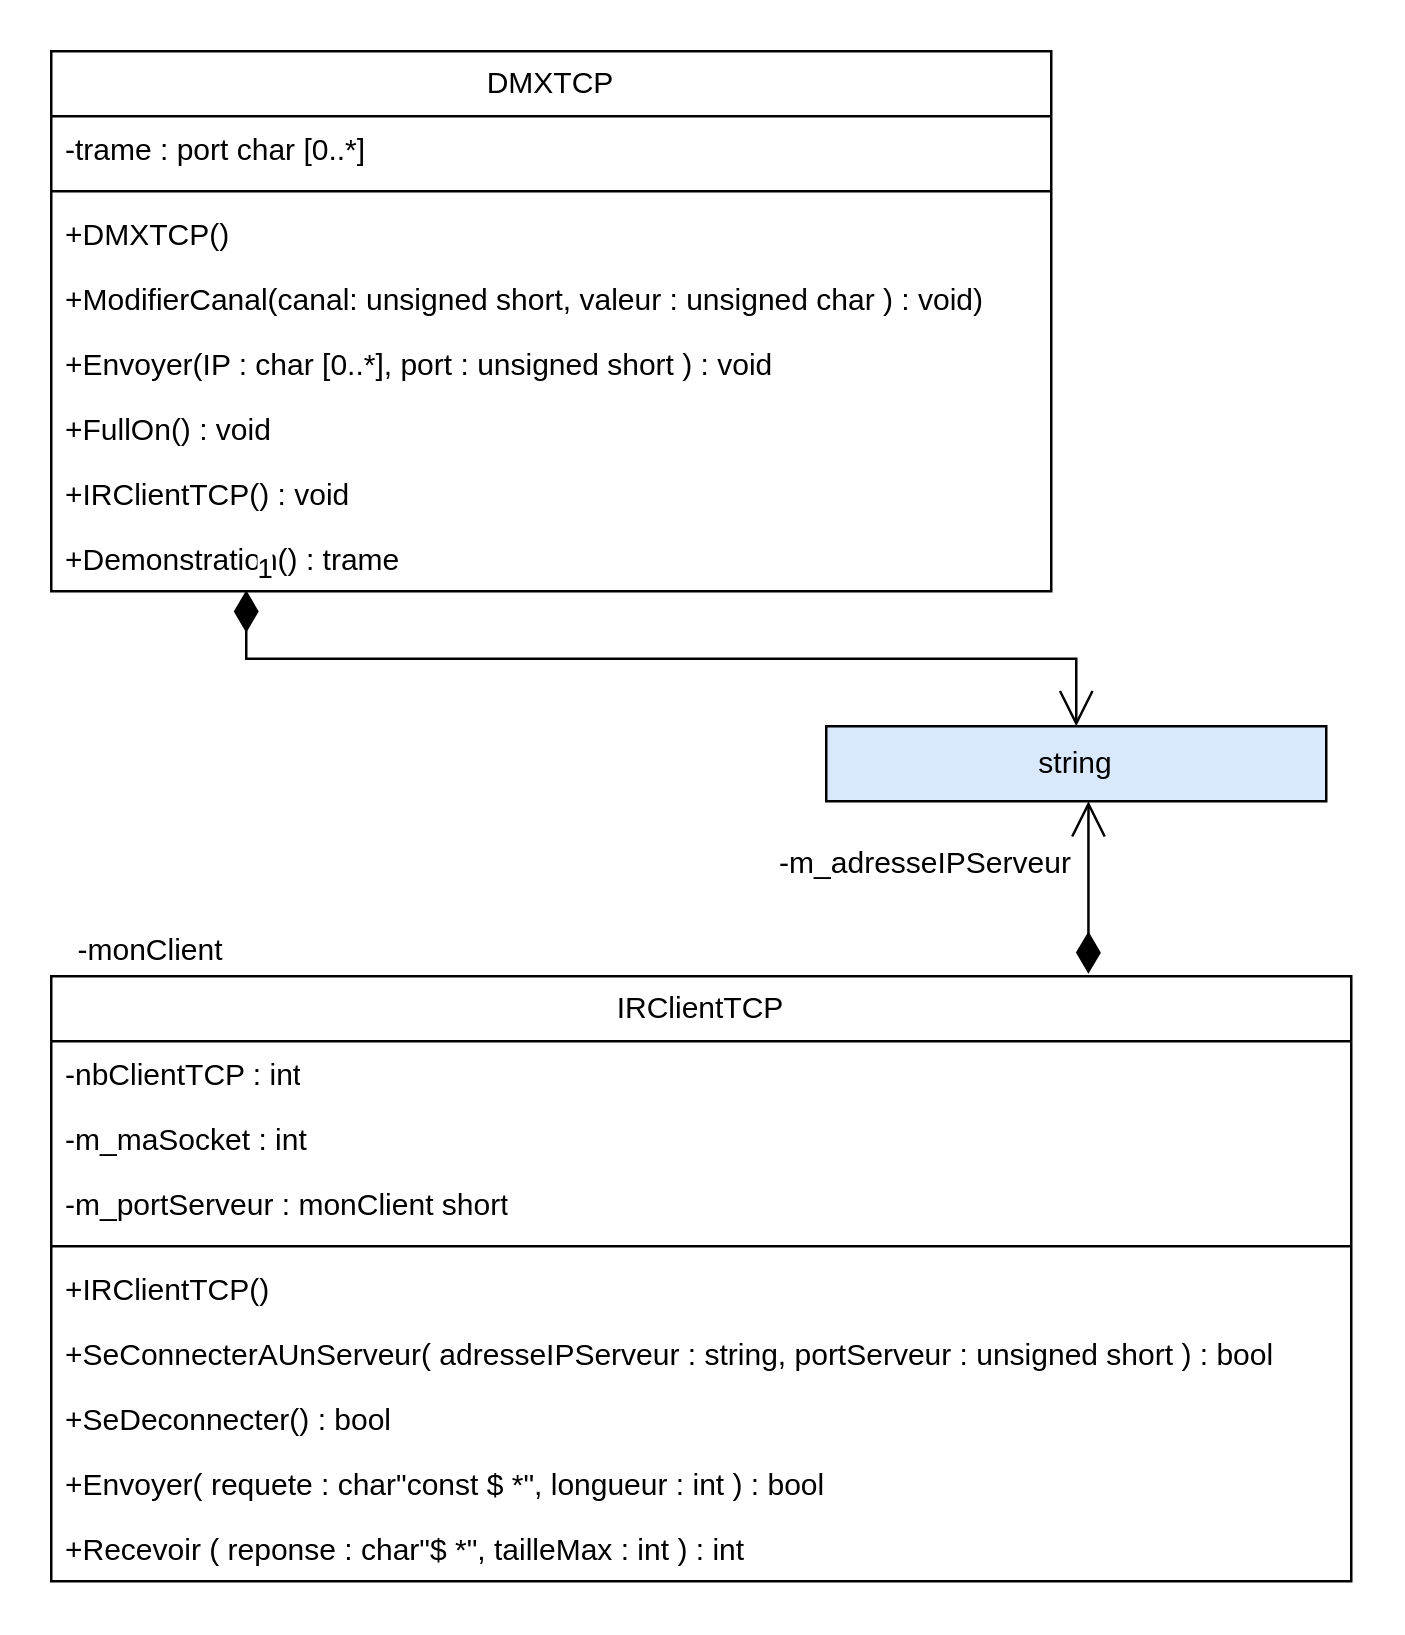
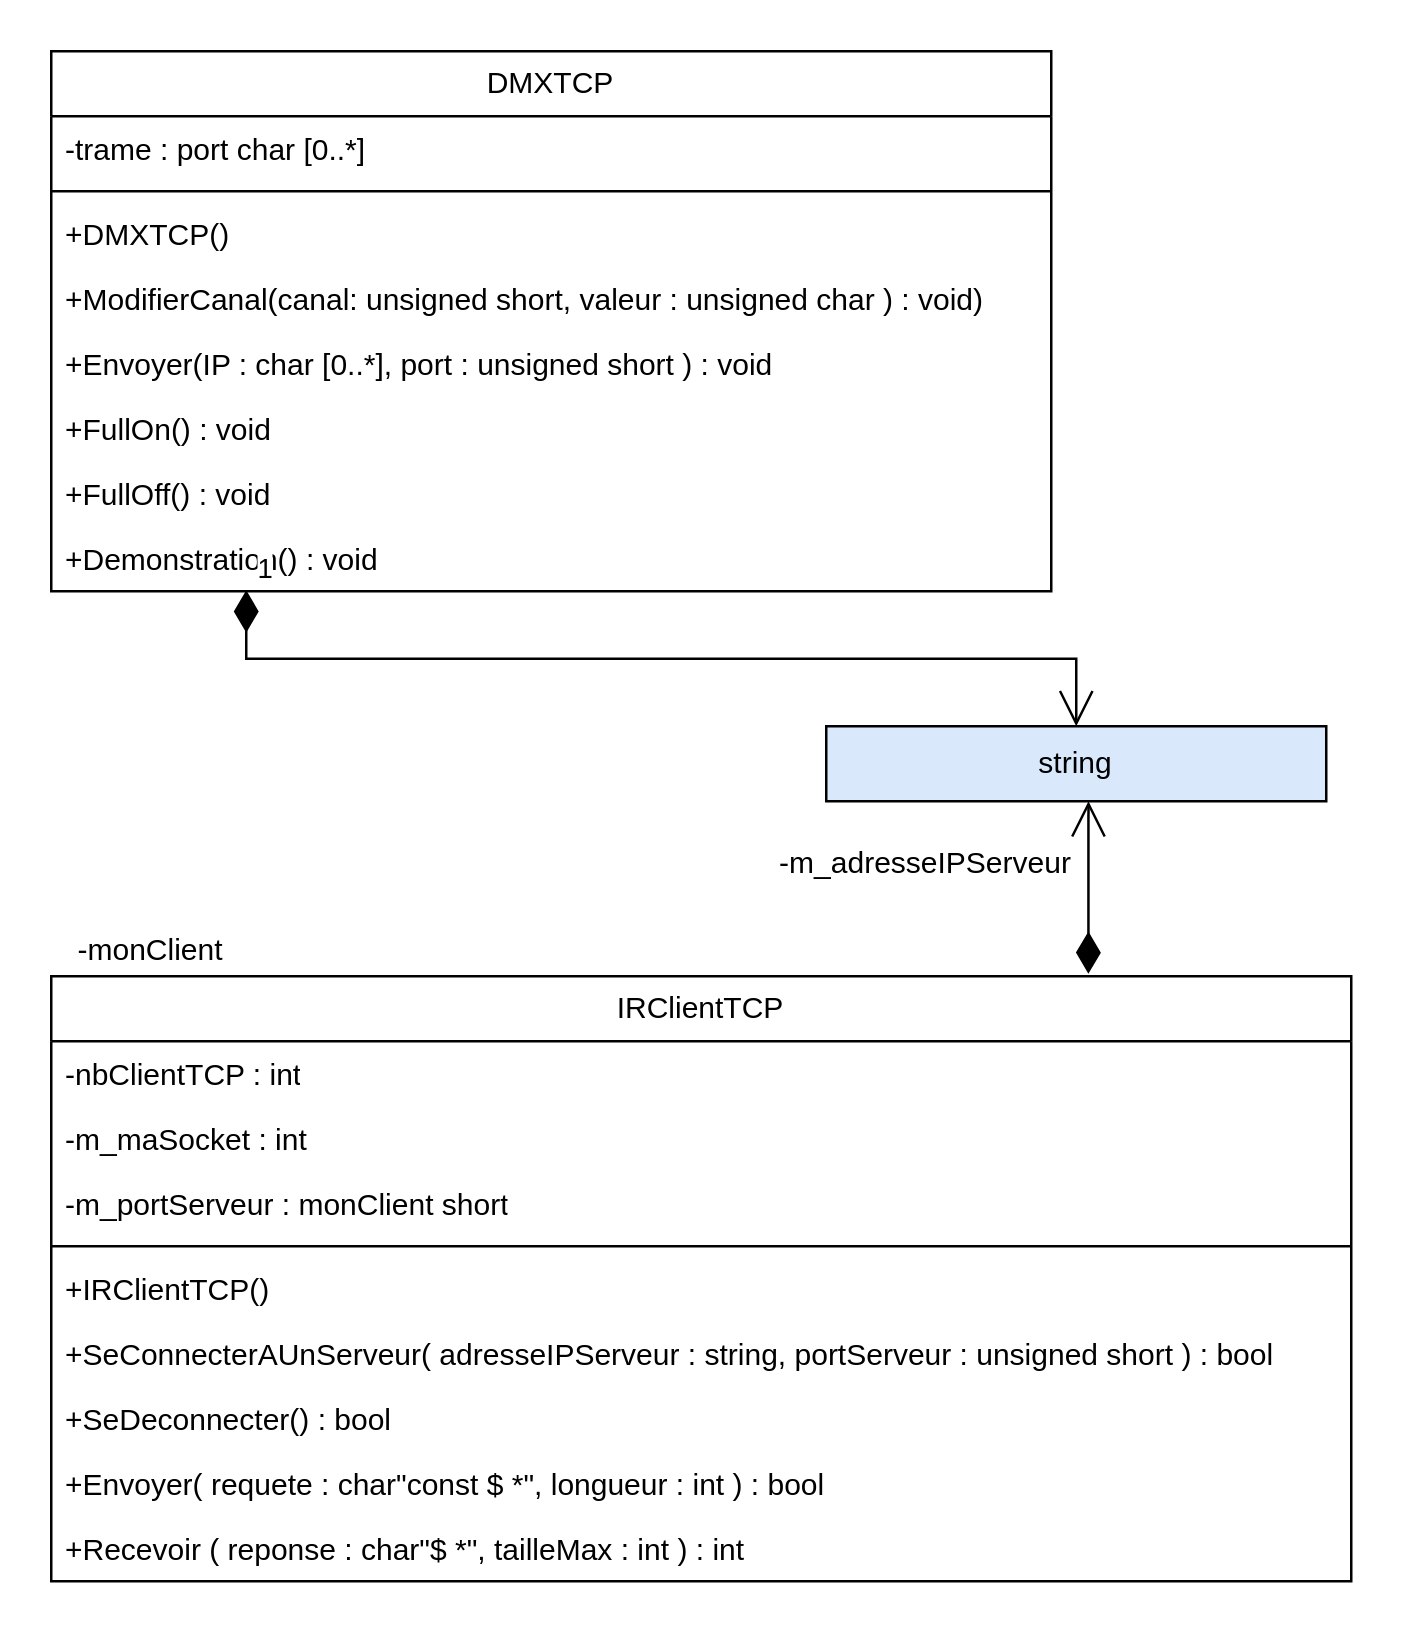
(219, 497) -> (186, 497)
(252, 562) -> (240, 562)
